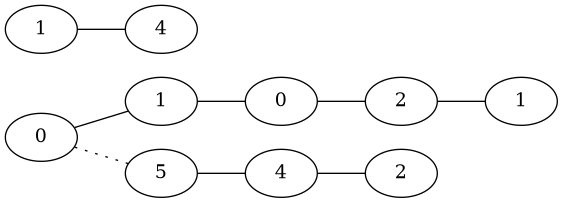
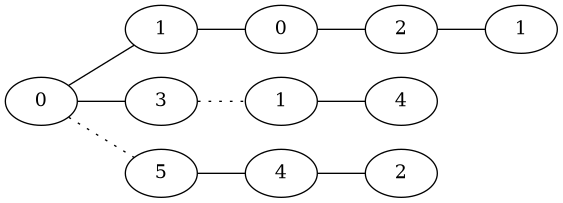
none -> (161, 101)
